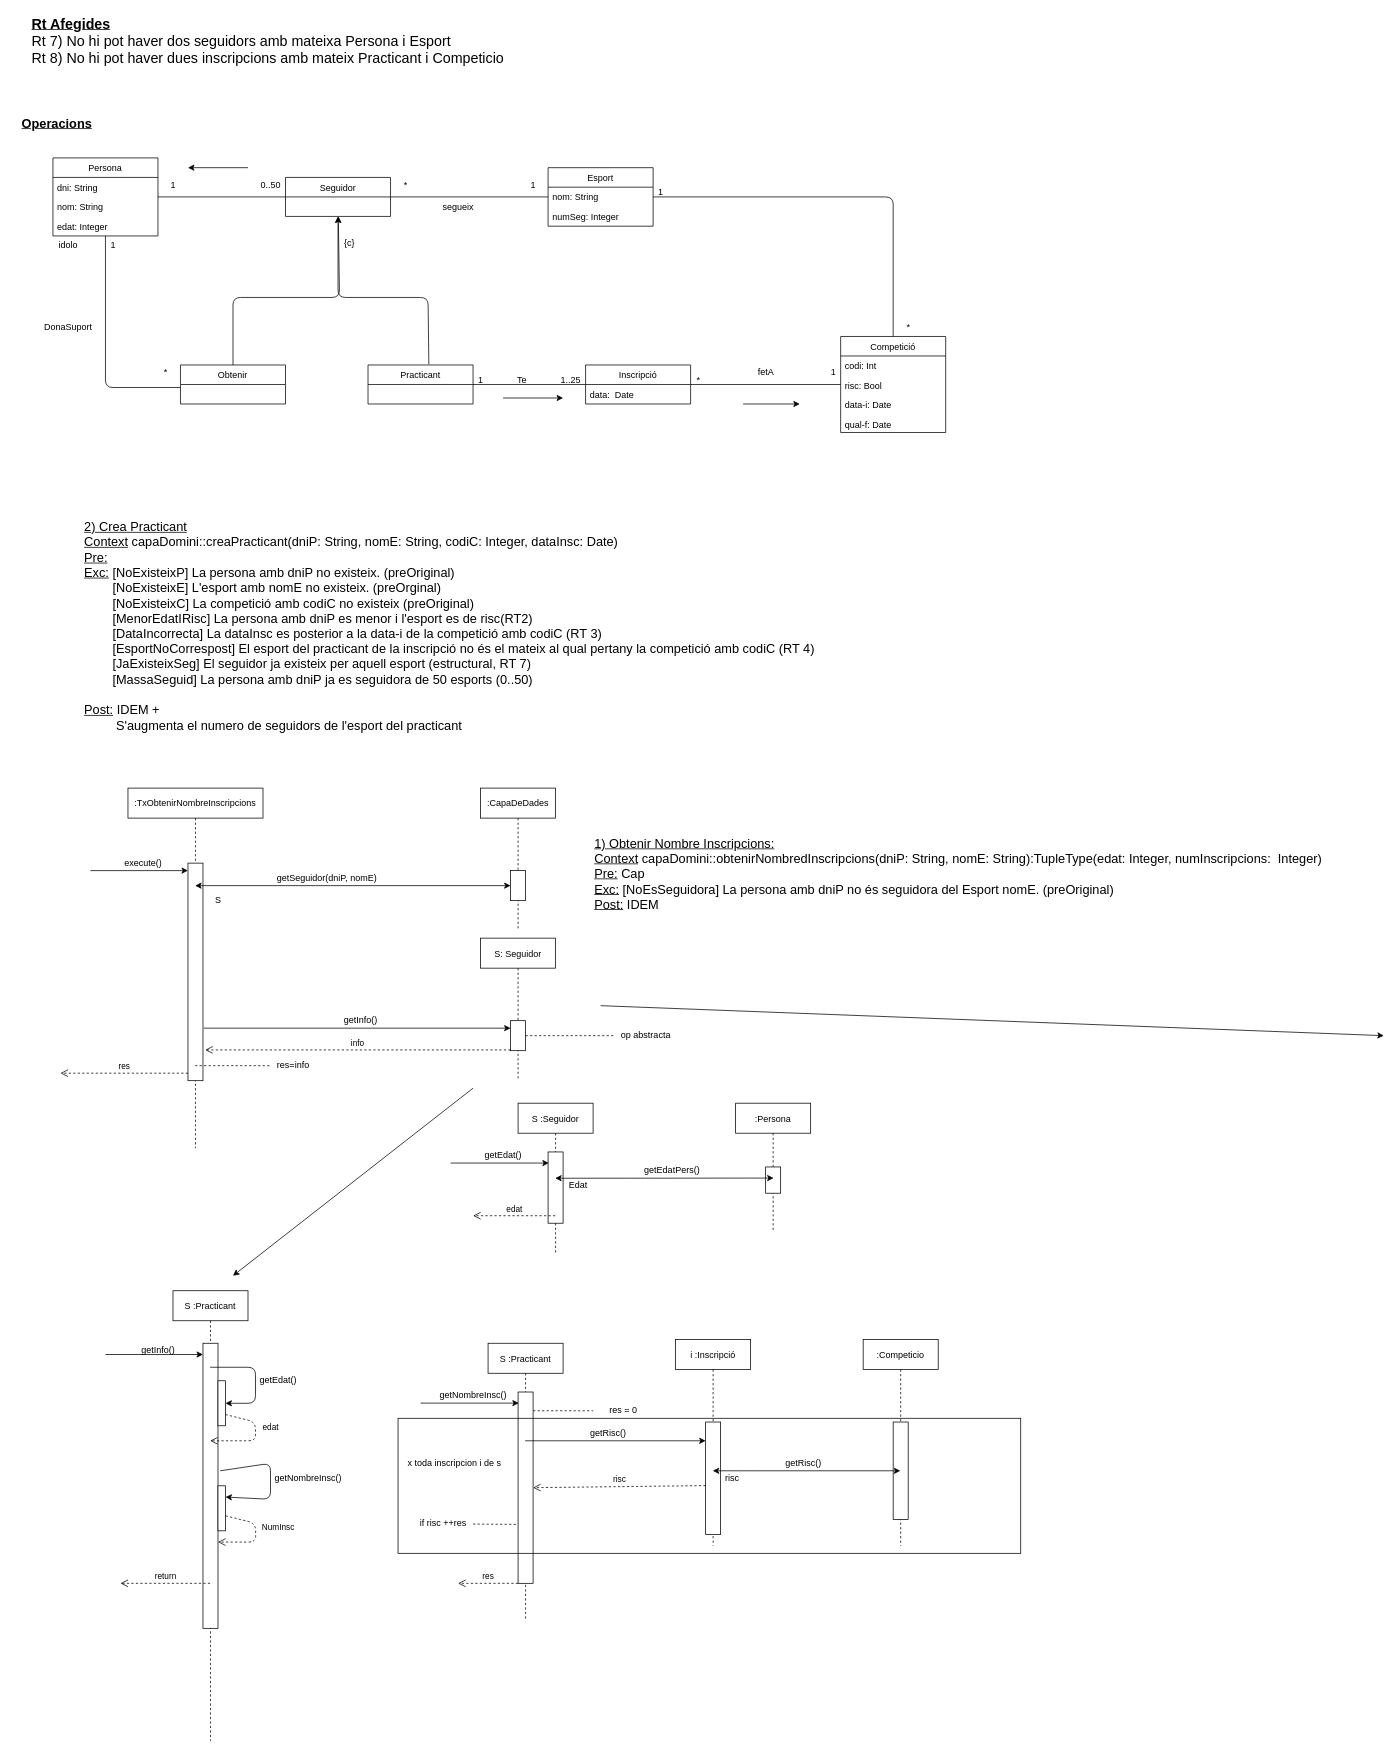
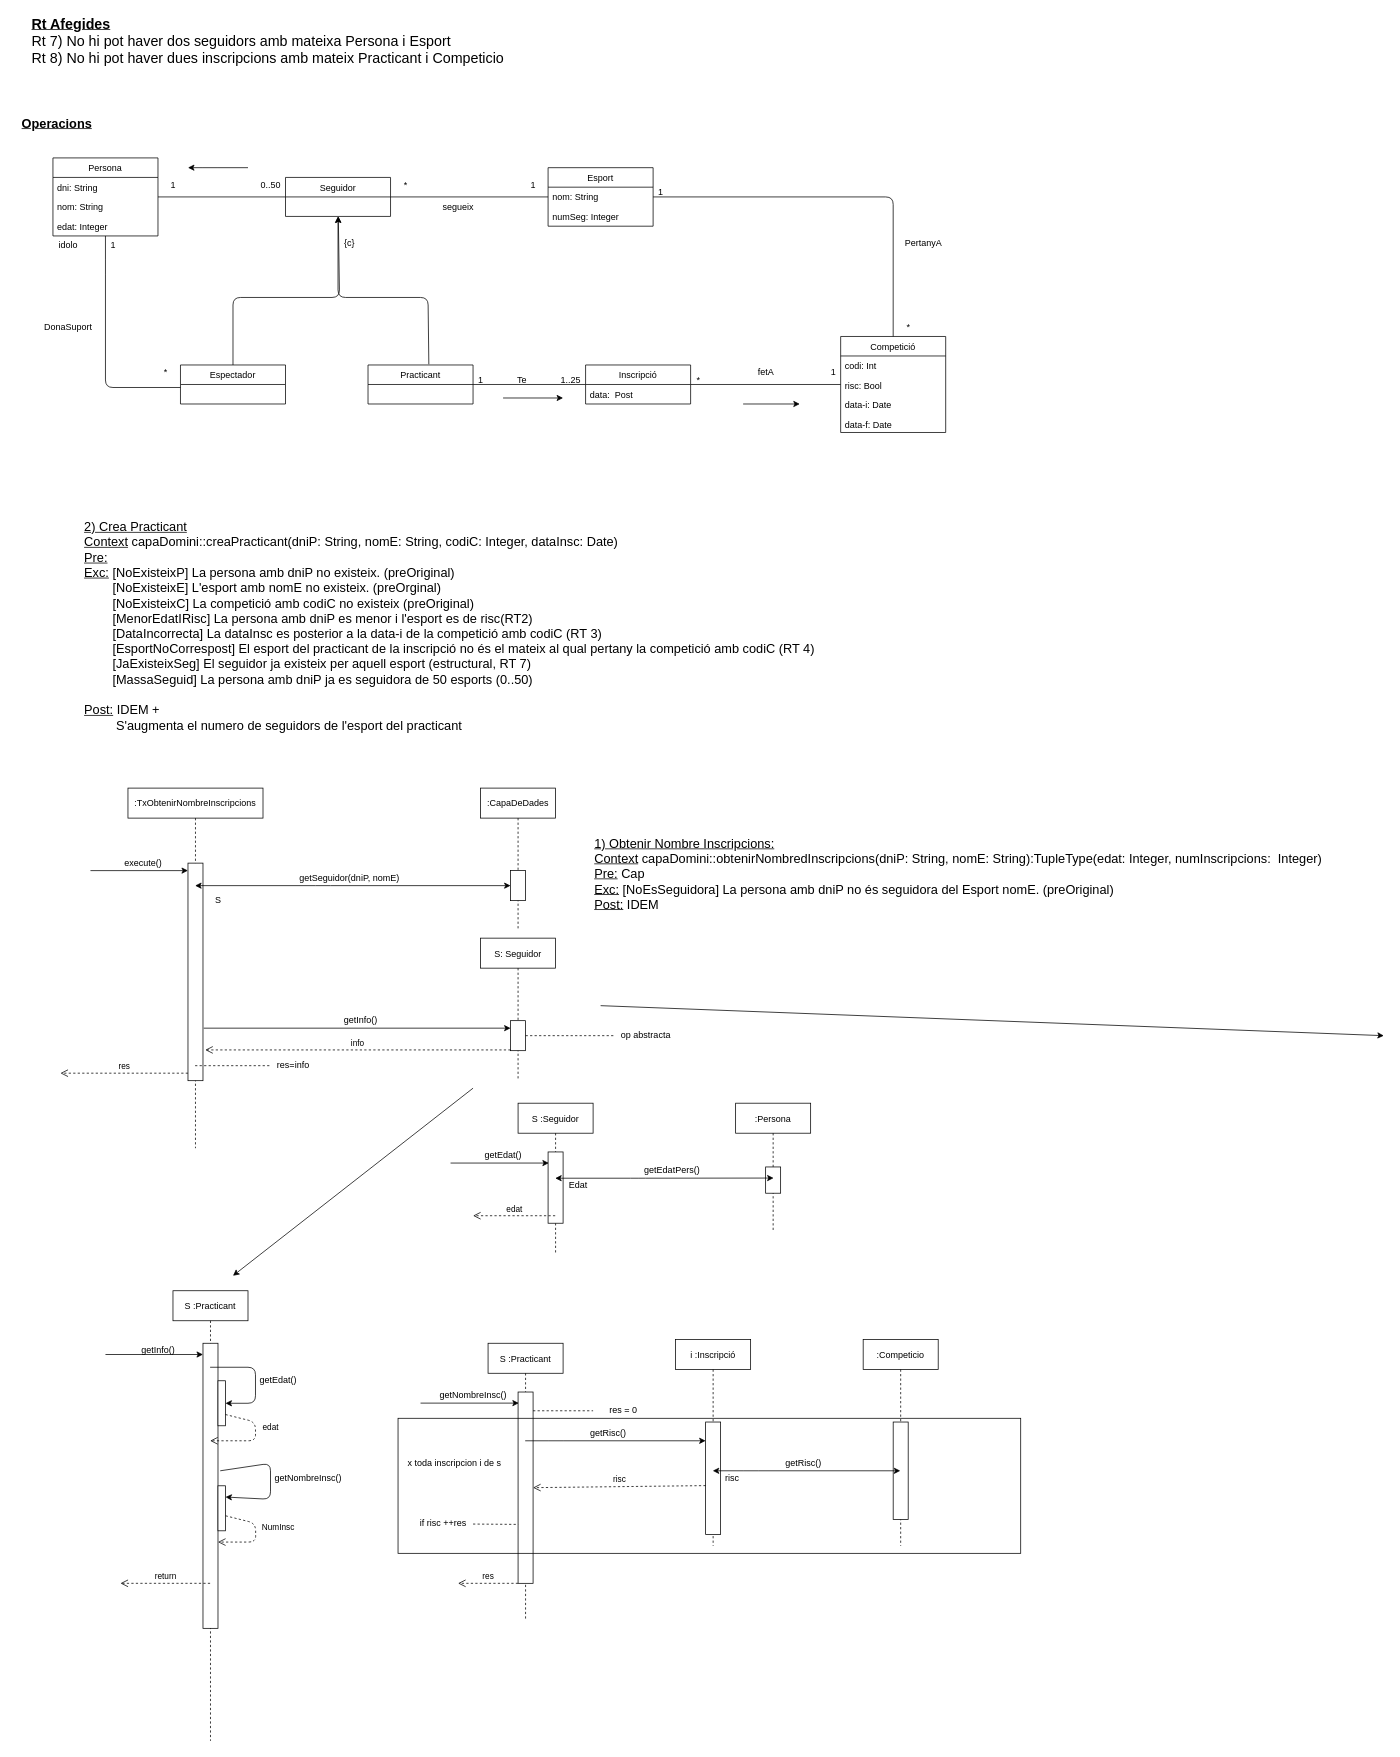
none -> (923, 243)
(233, 375) -> (233, 375)
(615, 395) -> (615, 395)
(871, 425) -> (872, 425)
(327, 878) -> (349, 878)
